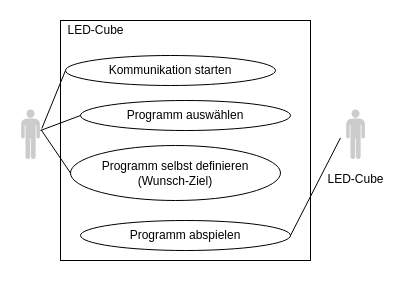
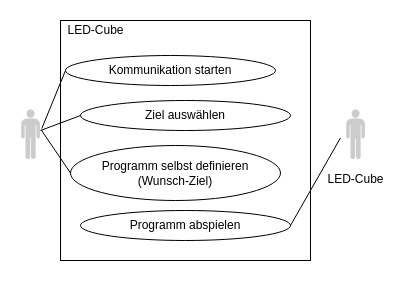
(186, 116) -> (186, 116)
(186, 236) -> (186, 226)
